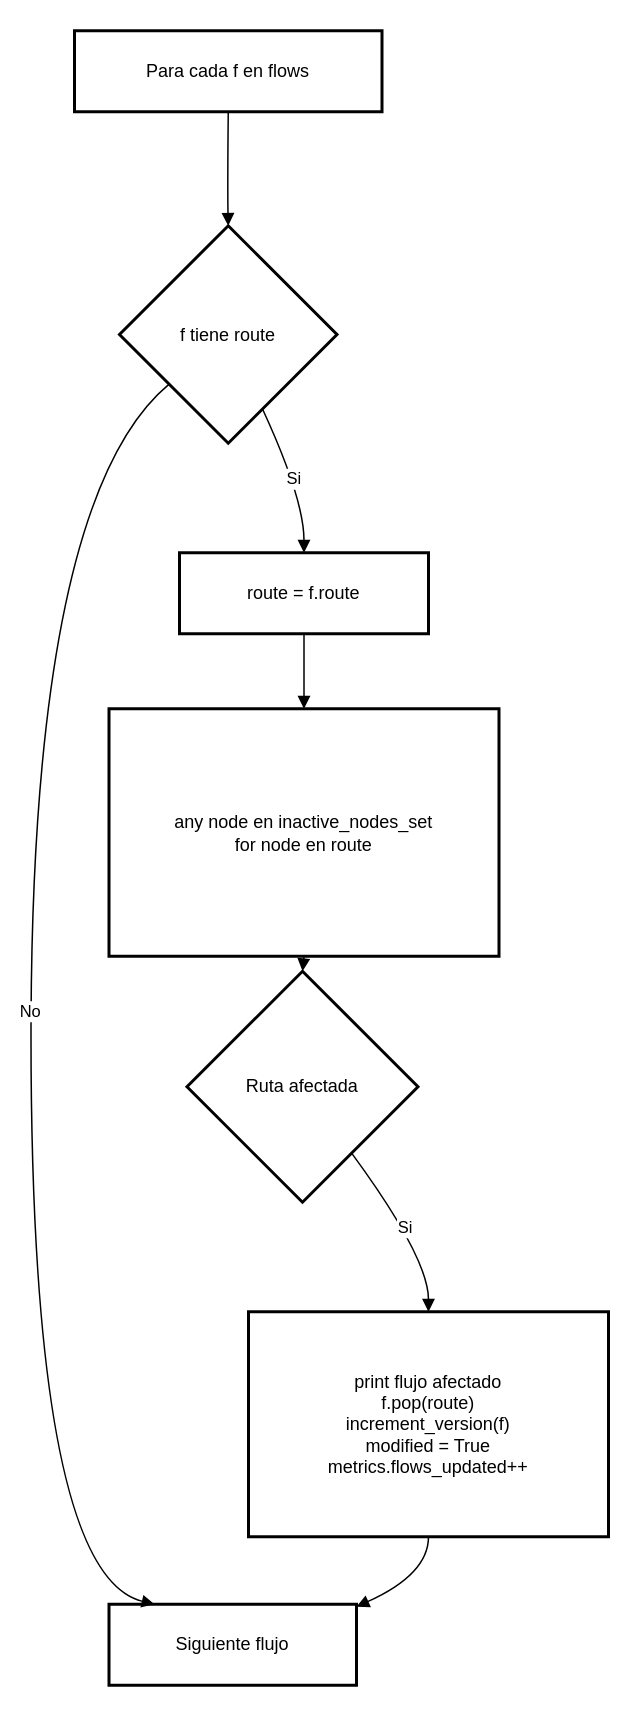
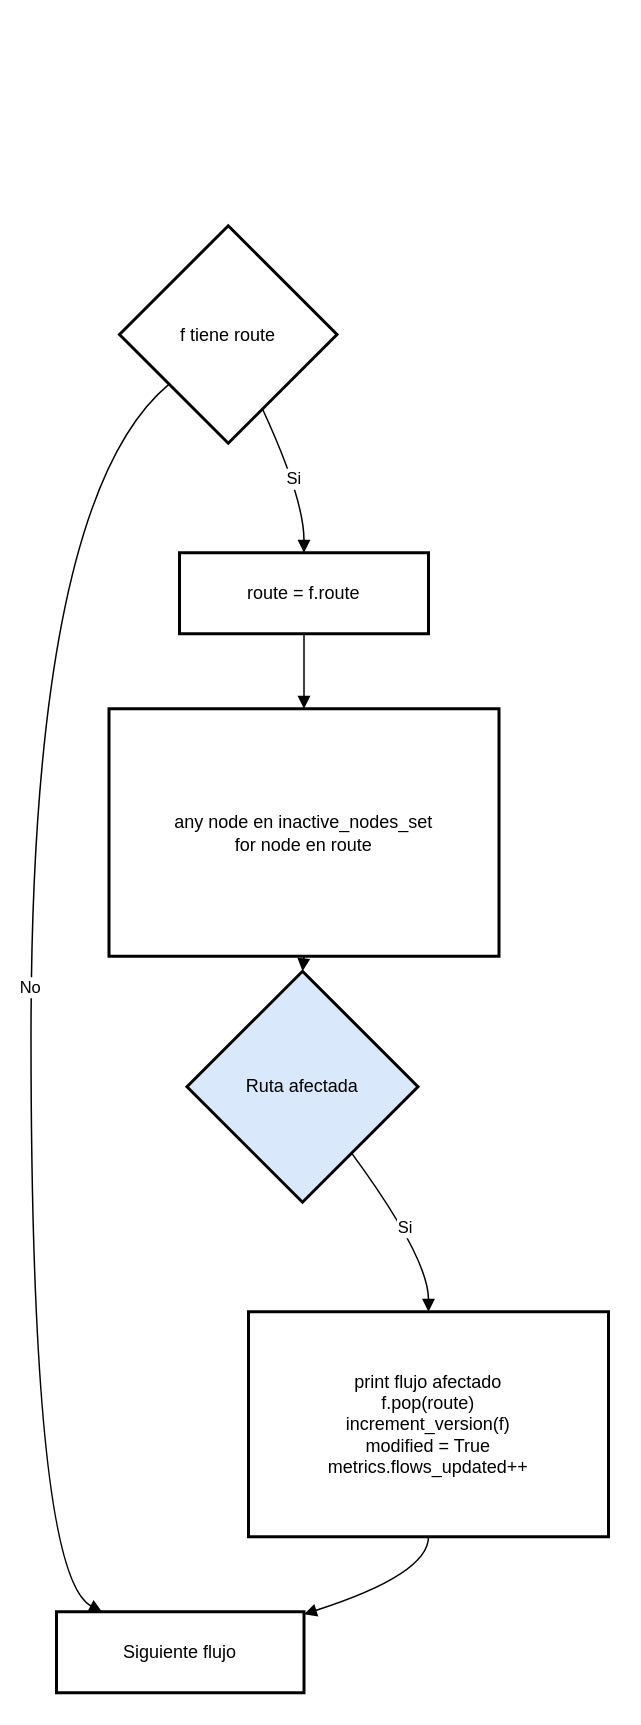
(228, 71) -> none
(228, 162) -> none
(302, 1087) -> (302, 1087)
(233, 1645) -> (180, 1652)
